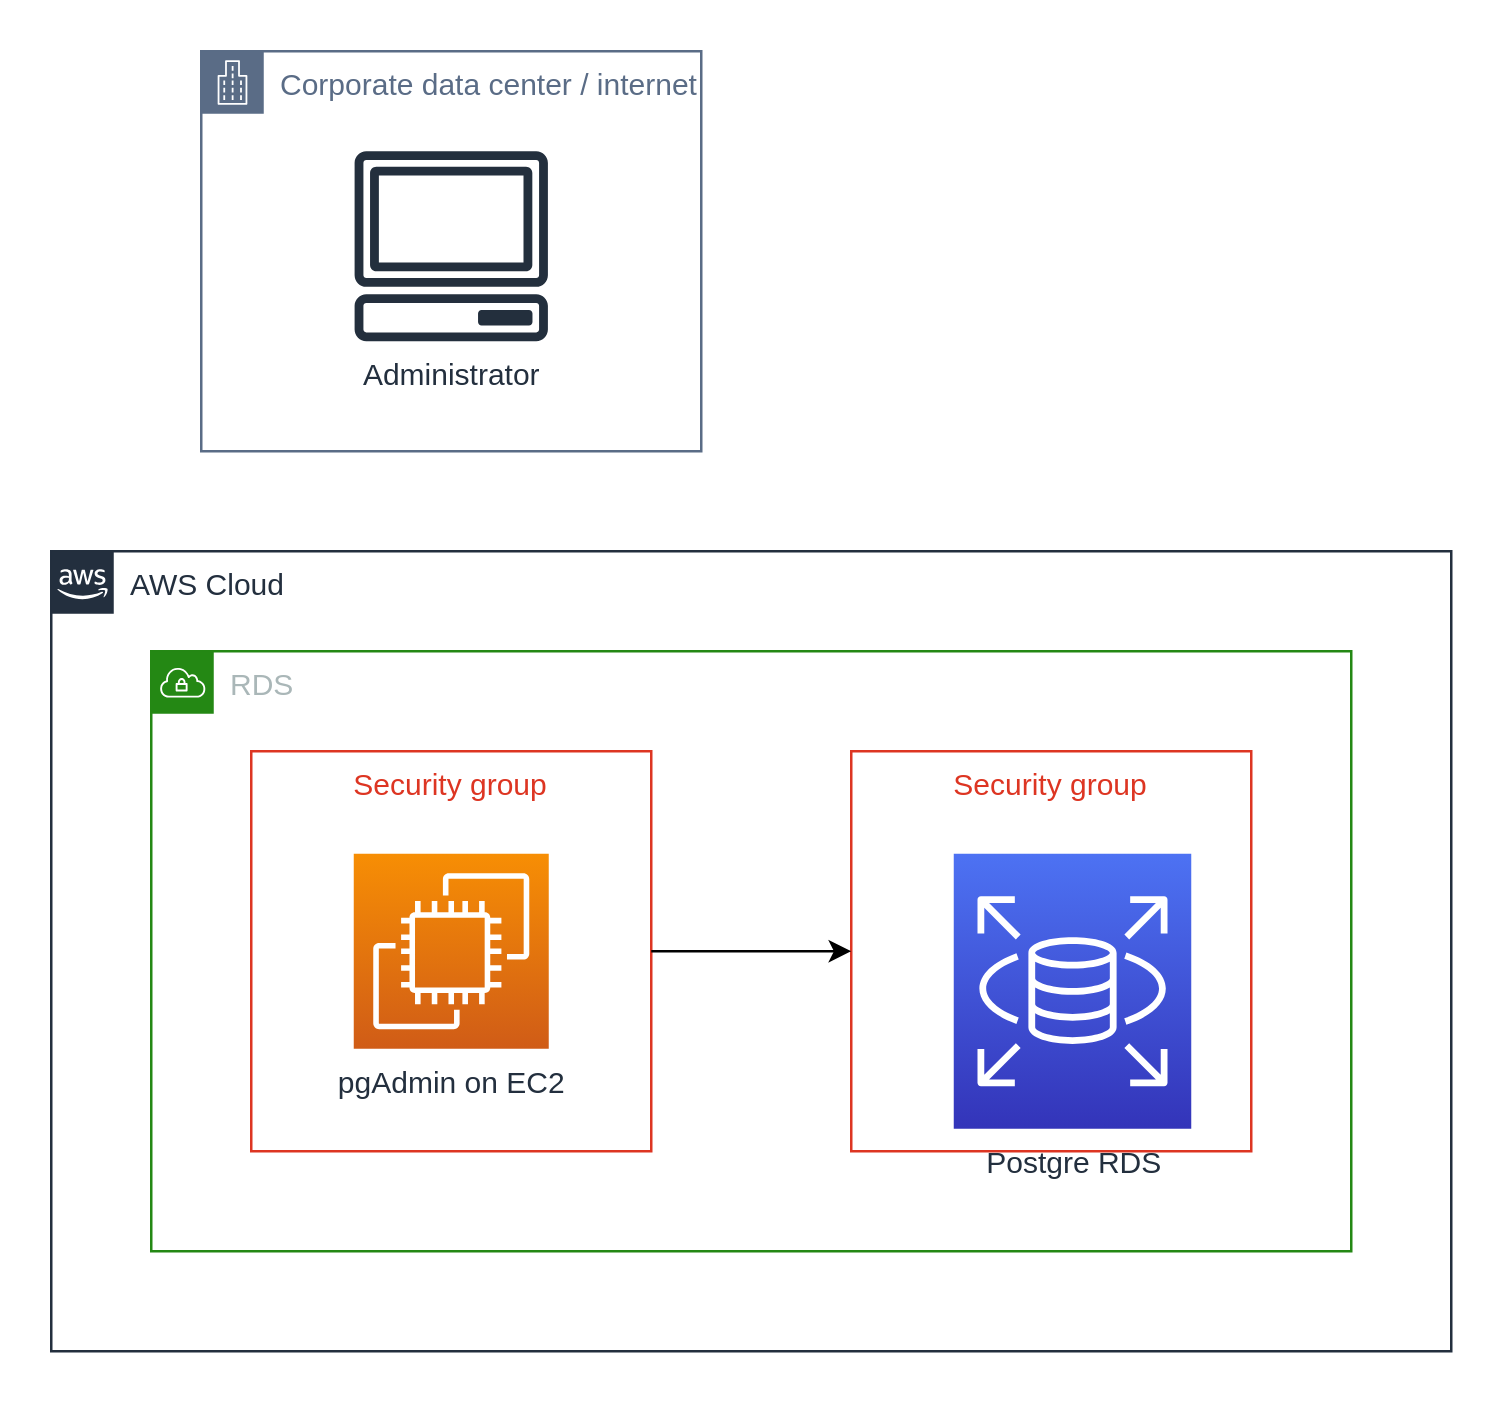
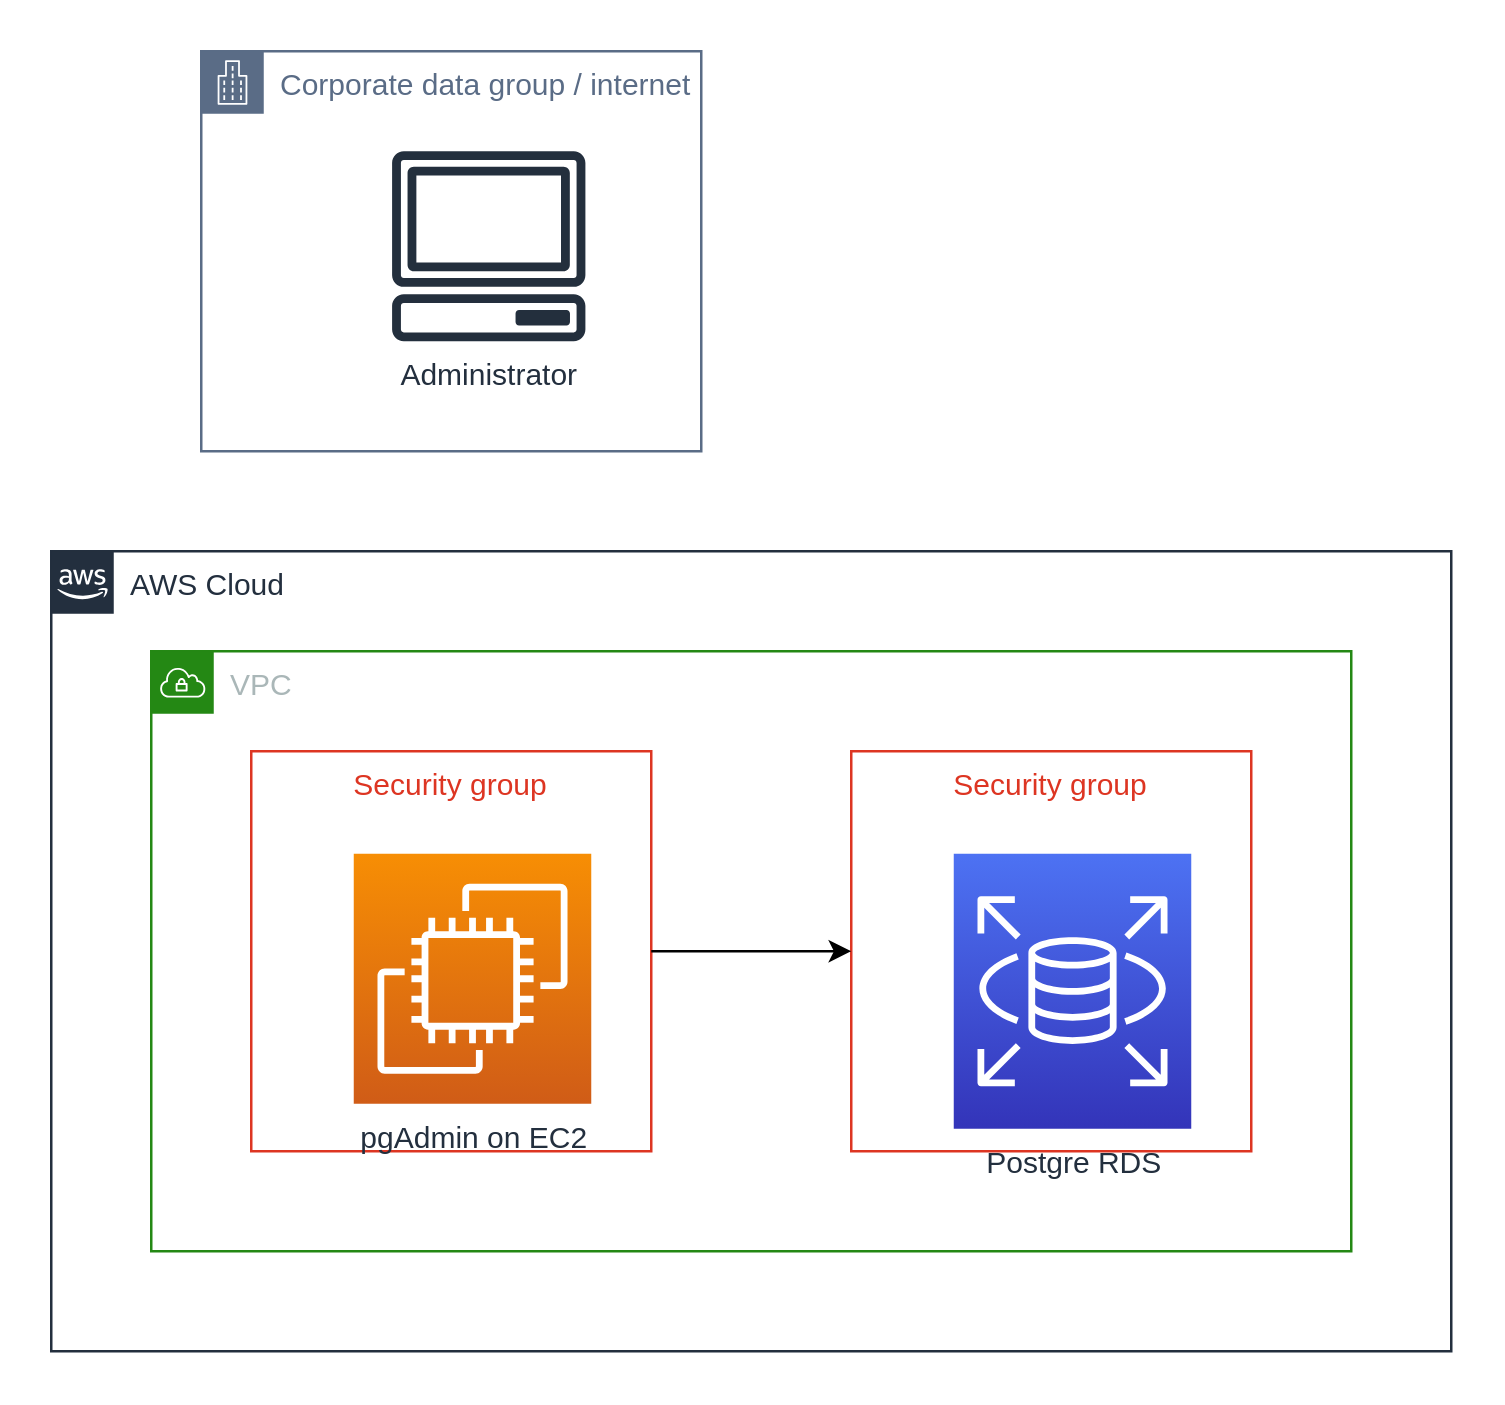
(491, 105) -> (491, 105)
(451, 246) -> (489, 246)
(256, 687) -> (256, 687)
(451, 951) -> (473, 979)
